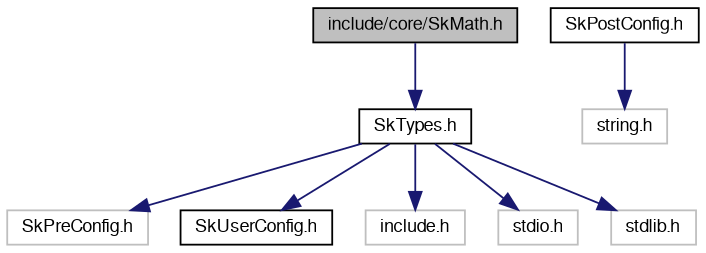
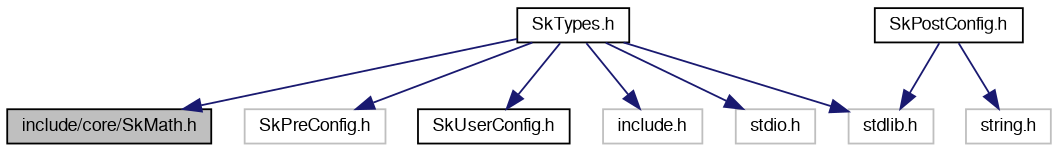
(415, 67) -> (359, 72)
none -> (925, 68)
